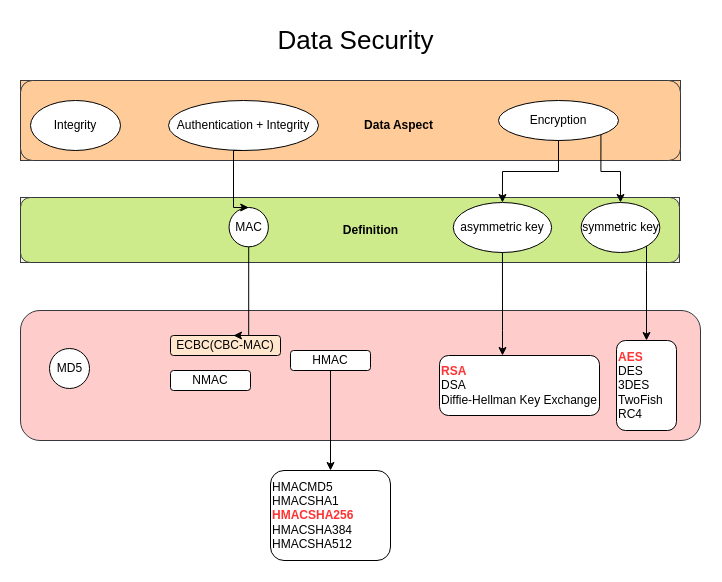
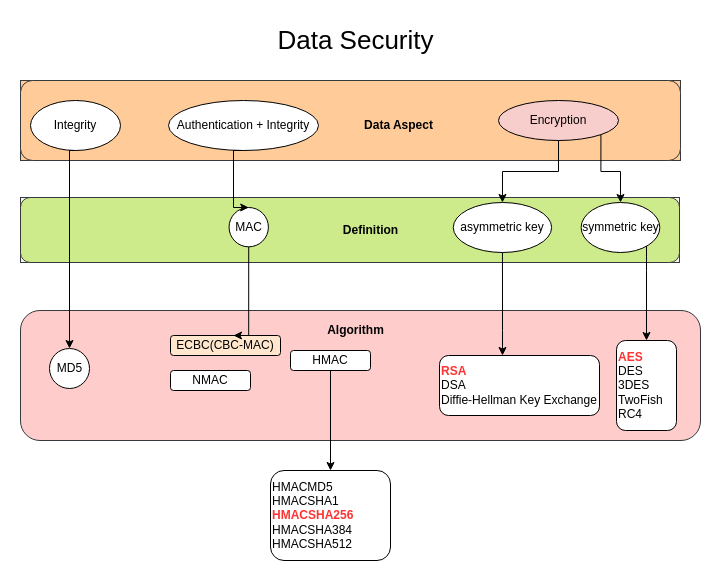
(559, 121) -> (559, 121)
none -> (70, 246)
none -> (356, 331)
